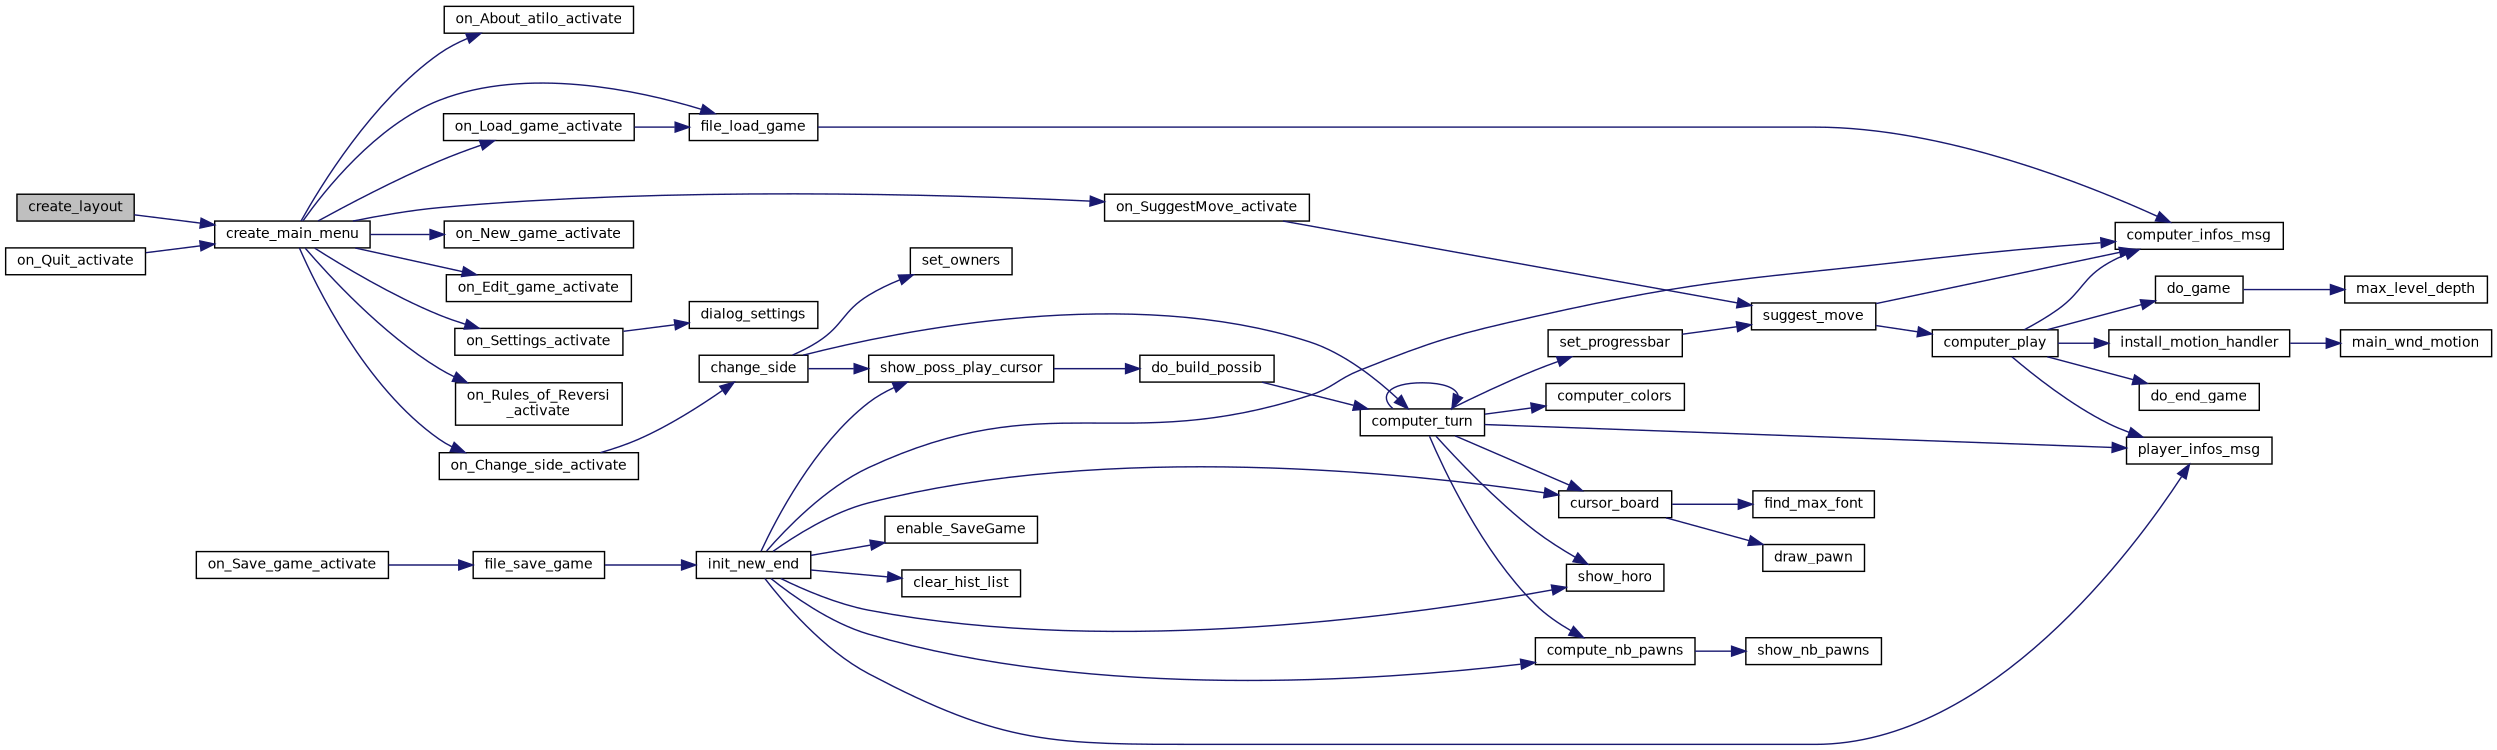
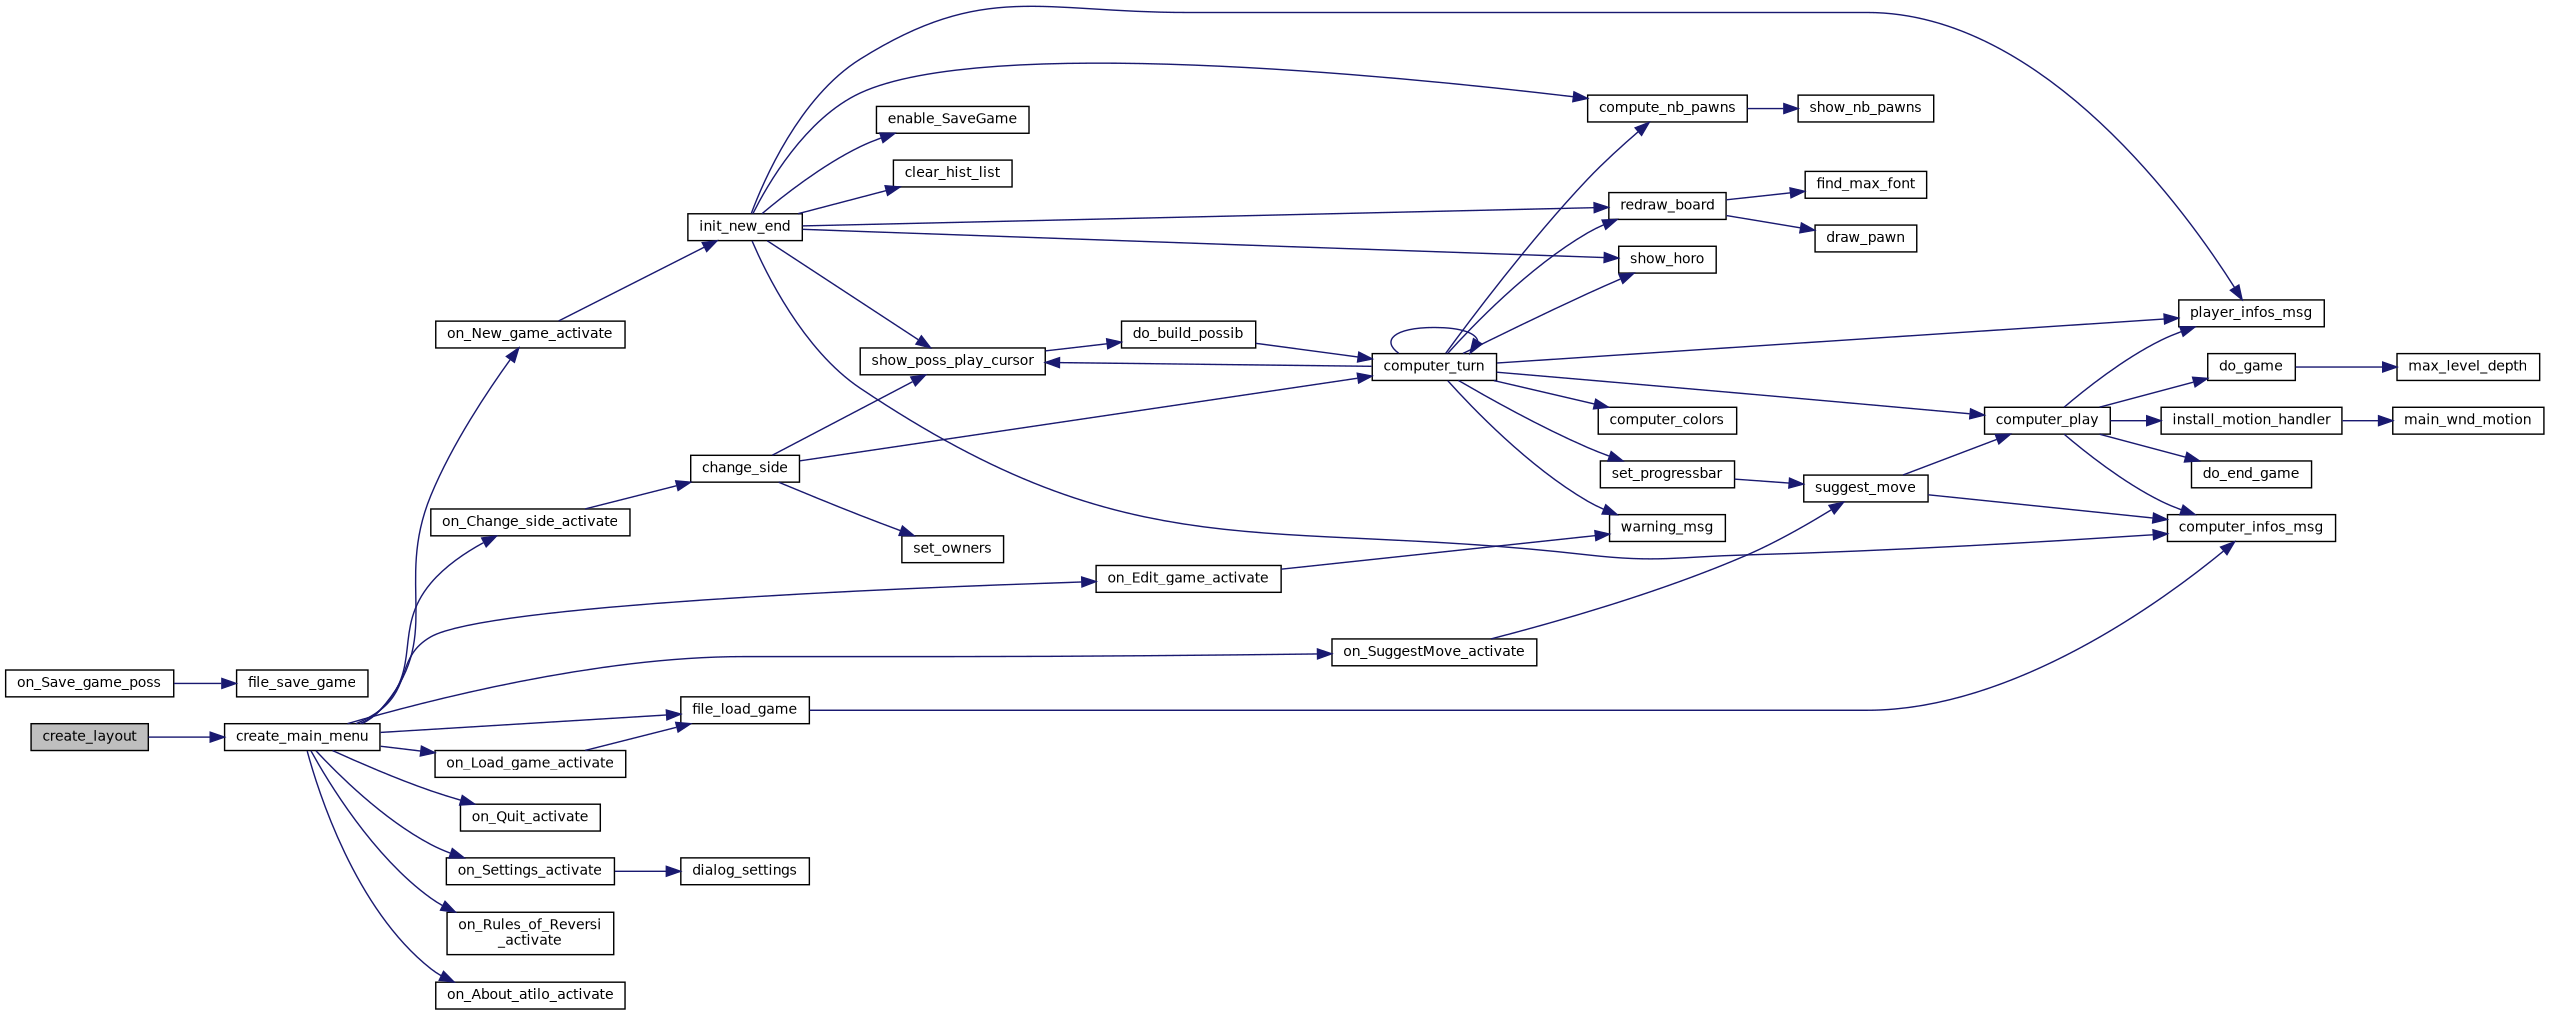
(173, 249) -> (396, 778)
none -> (1216, 364)
none -> (1733, 393)
(1615, 504) -> (1667, 206)
none -> (1667, 528)
(292, 565) -> (90, 683)
(643, 565) -> (631, 284)
